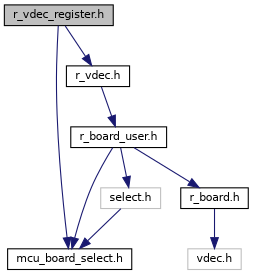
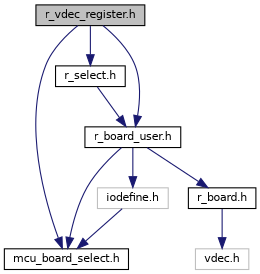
none -> (135, 65)
(98, 76) -> (90, 76)
(131, 198) -> (133, 198)
